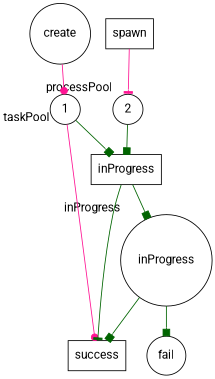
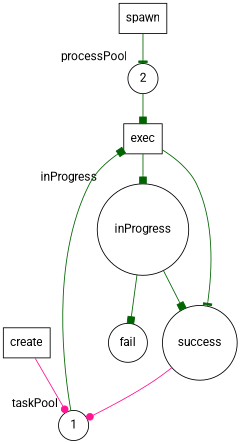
(60, 34) -> (27, 343)
(129, 69) -> (143, 46)
(126, 170) -> (143, 139)
(81, 229) -> (134, 393)
(97, 356) -> (200, 343)
